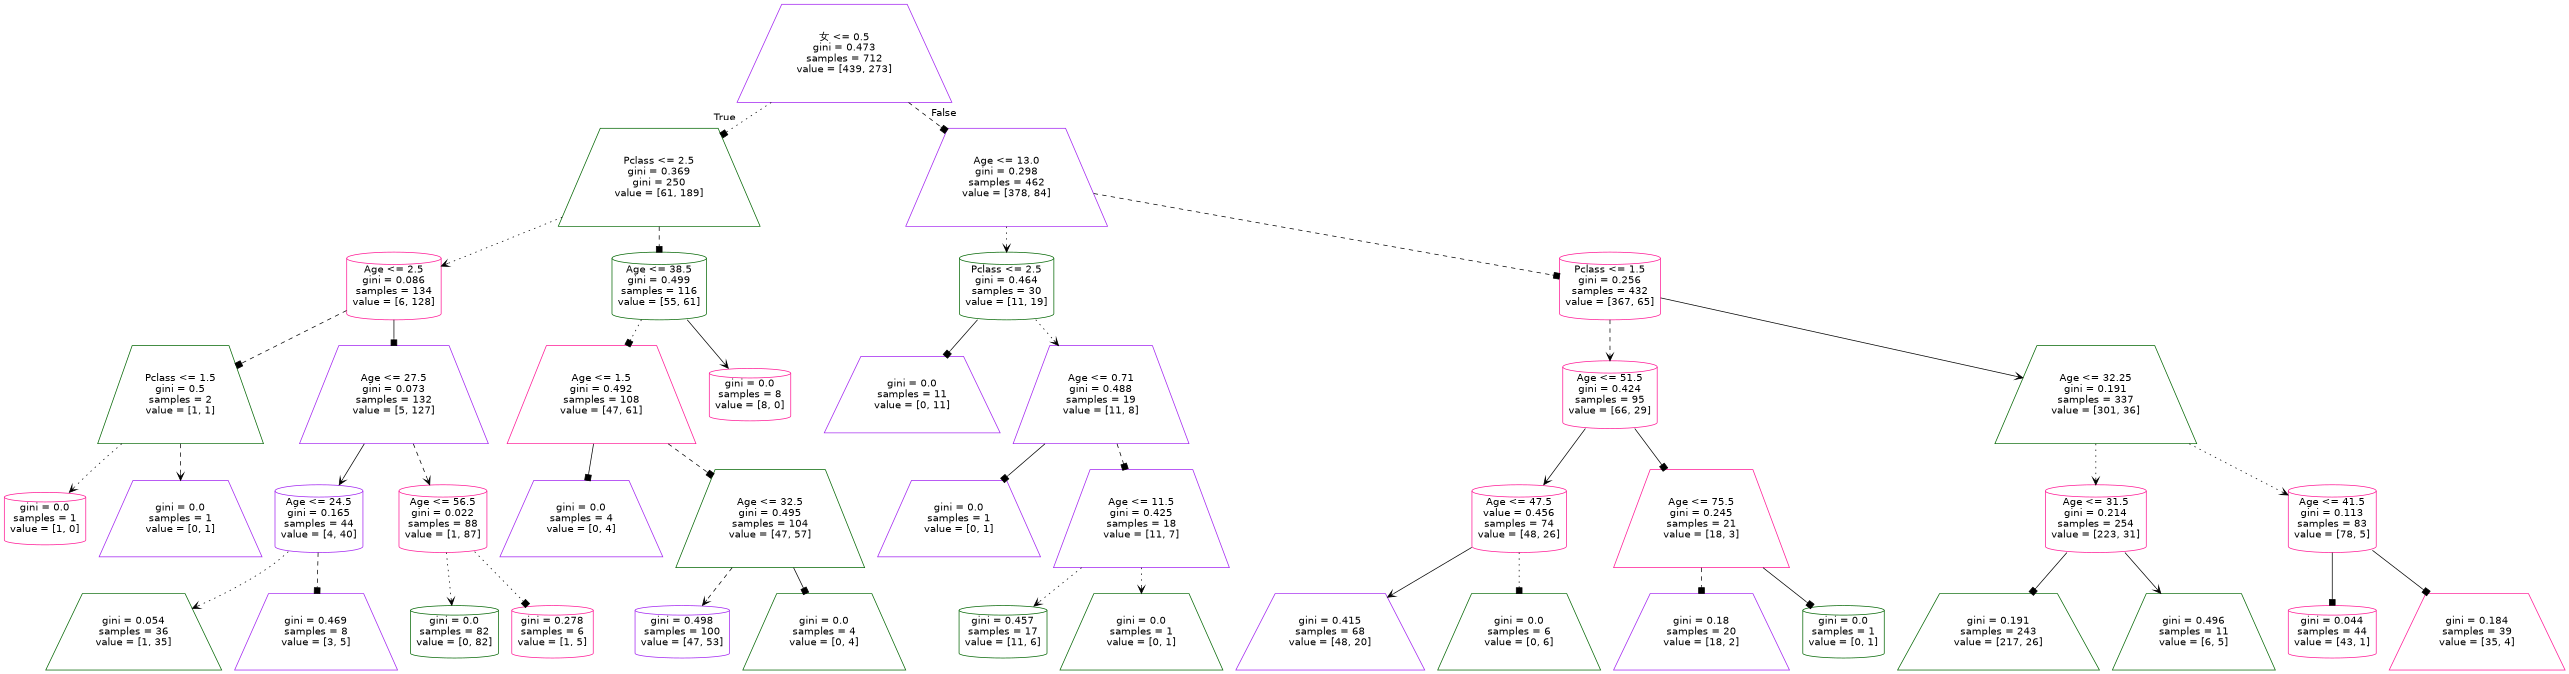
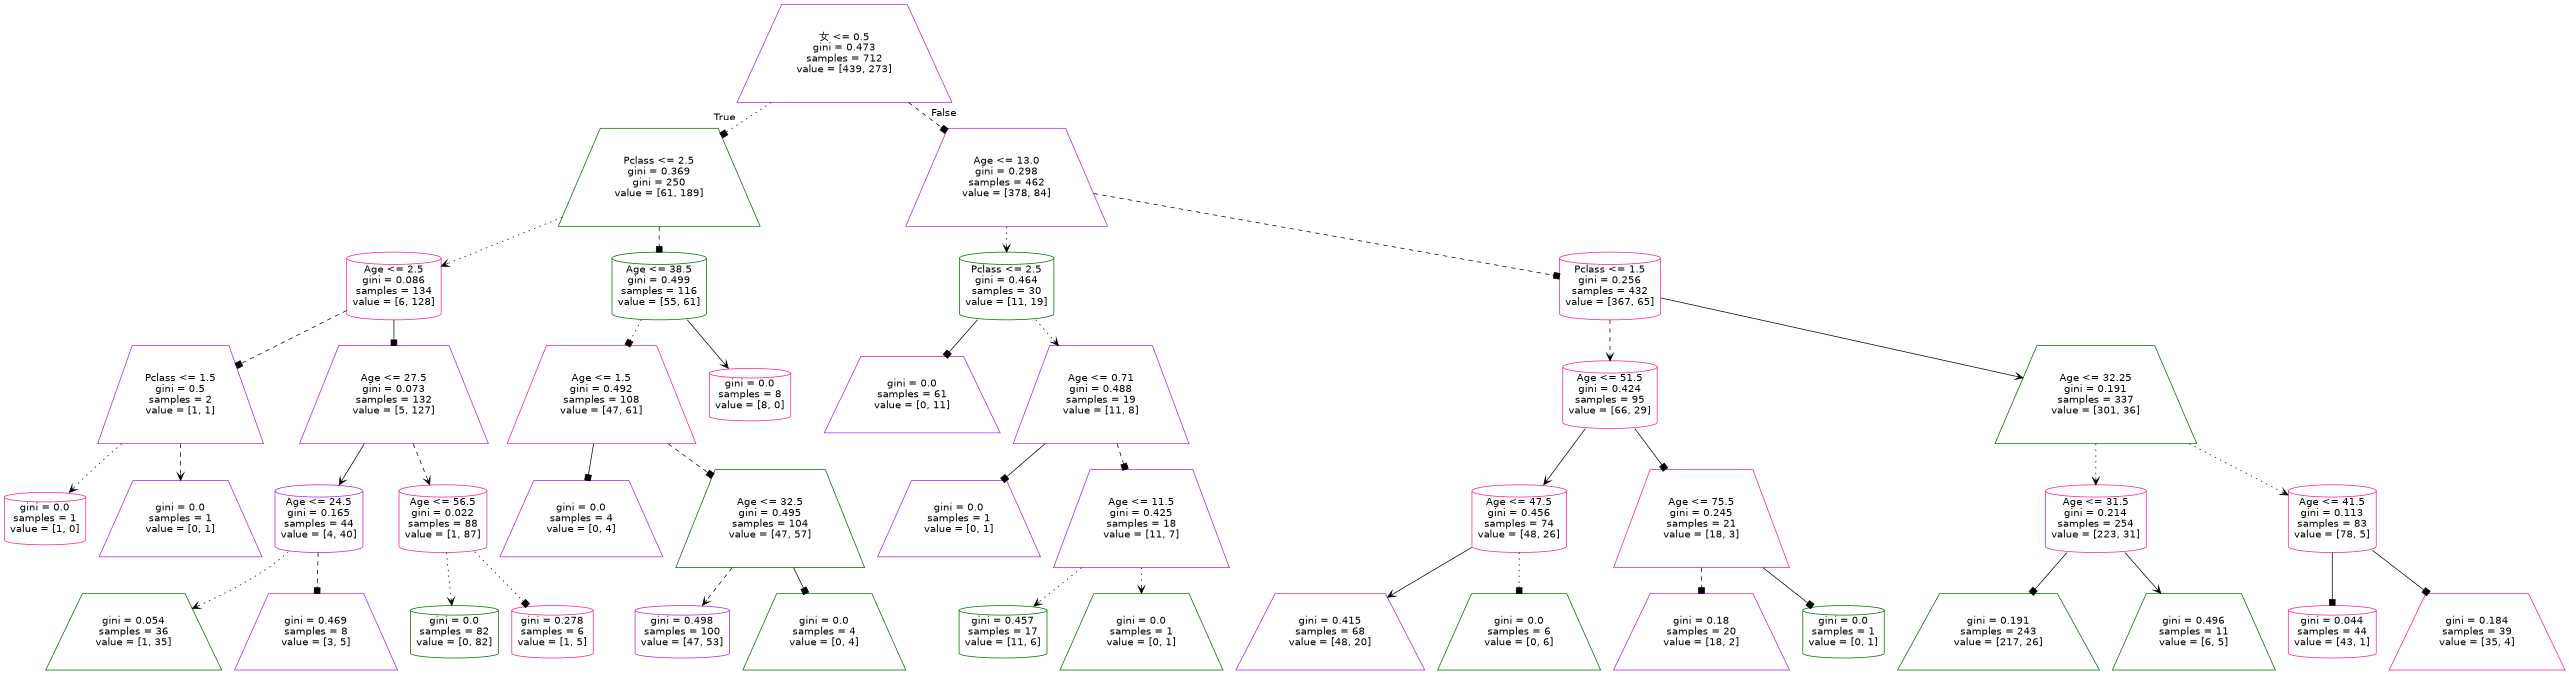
(181, 395) -> (181, 395)
(912, 395) -> (912, 395)
(1519, 519) -> (1519, 519)
